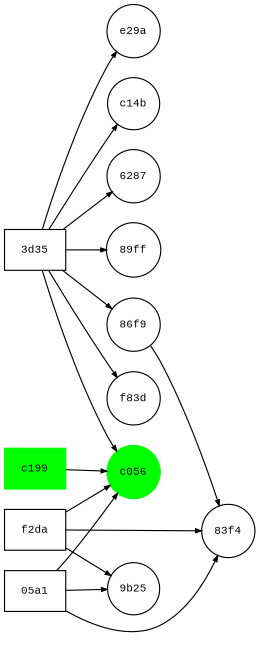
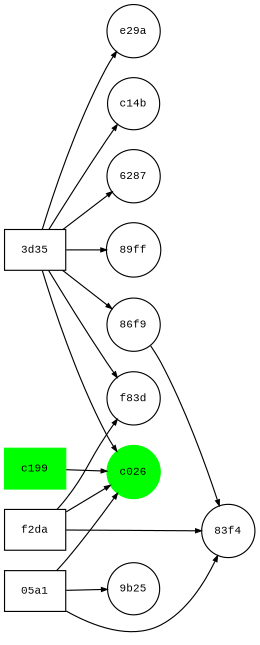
(134, 472) -> (134, 472)
(86, 560) -> (89, 463)
